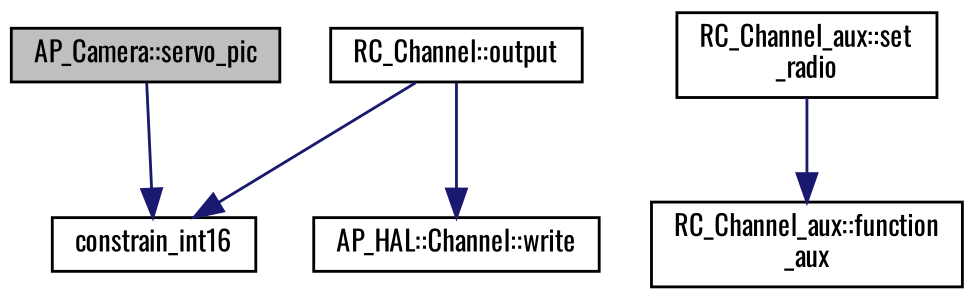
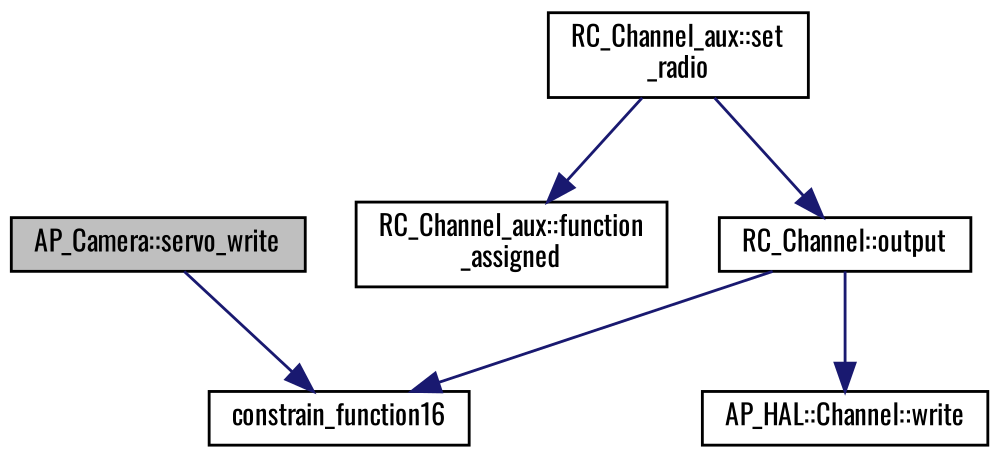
(146, 55) -> (158, 244)
none -> (759, 147)
(154, 244) -> (339, 418)
(807, 244) -> (512, 244)
